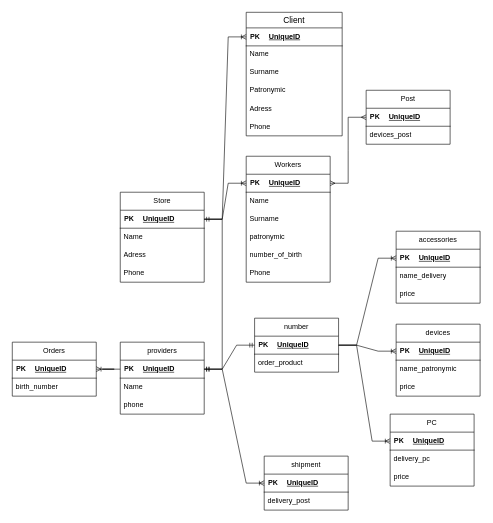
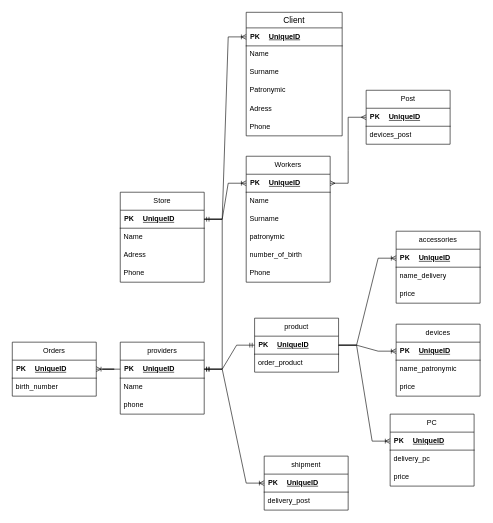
(297, 327) -> (297, 327)
